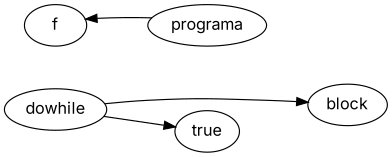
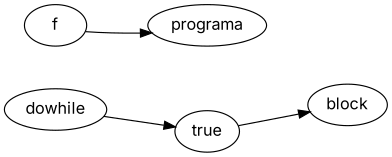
(125, 18) -> (113, 33)
(201, 99) -> (269, 120)
